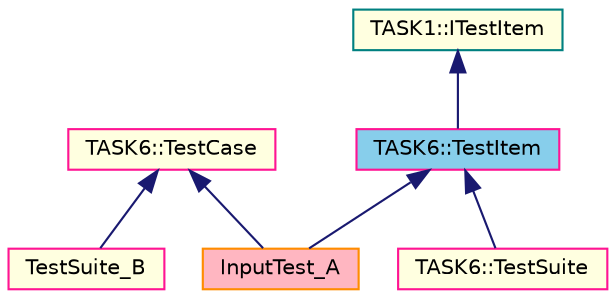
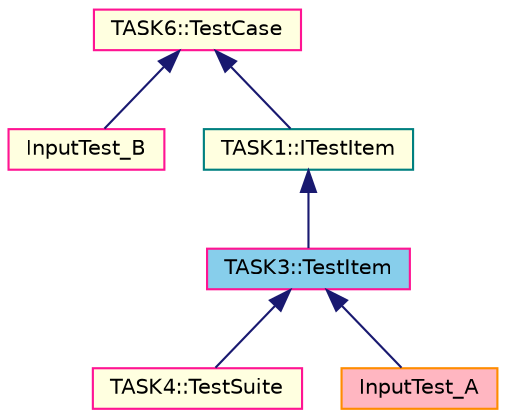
(458, 149) -> (308, 269)
(234, 217) -> (261, 98)
(86, 269) -> (86, 149)
(503, 269) -> (197, 389)
